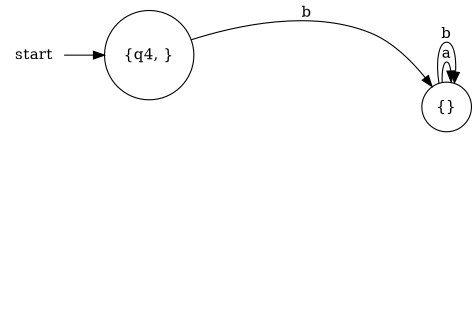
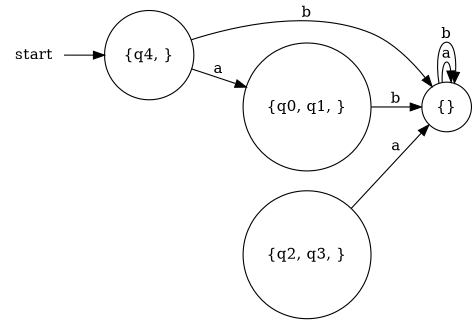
none -> (307, 107)
none -> (307, 255)
